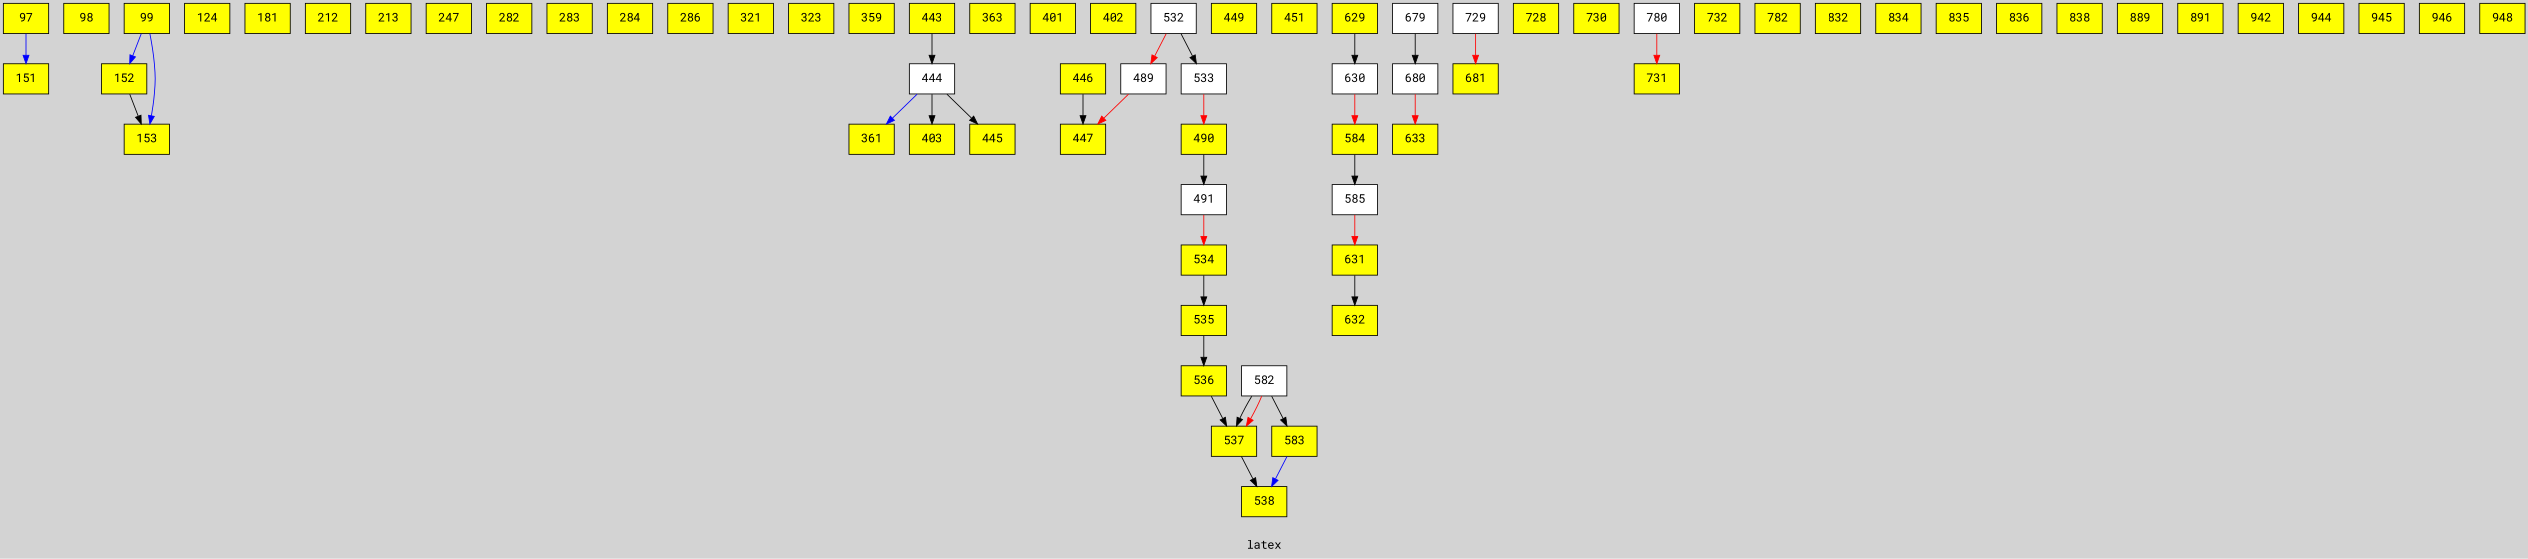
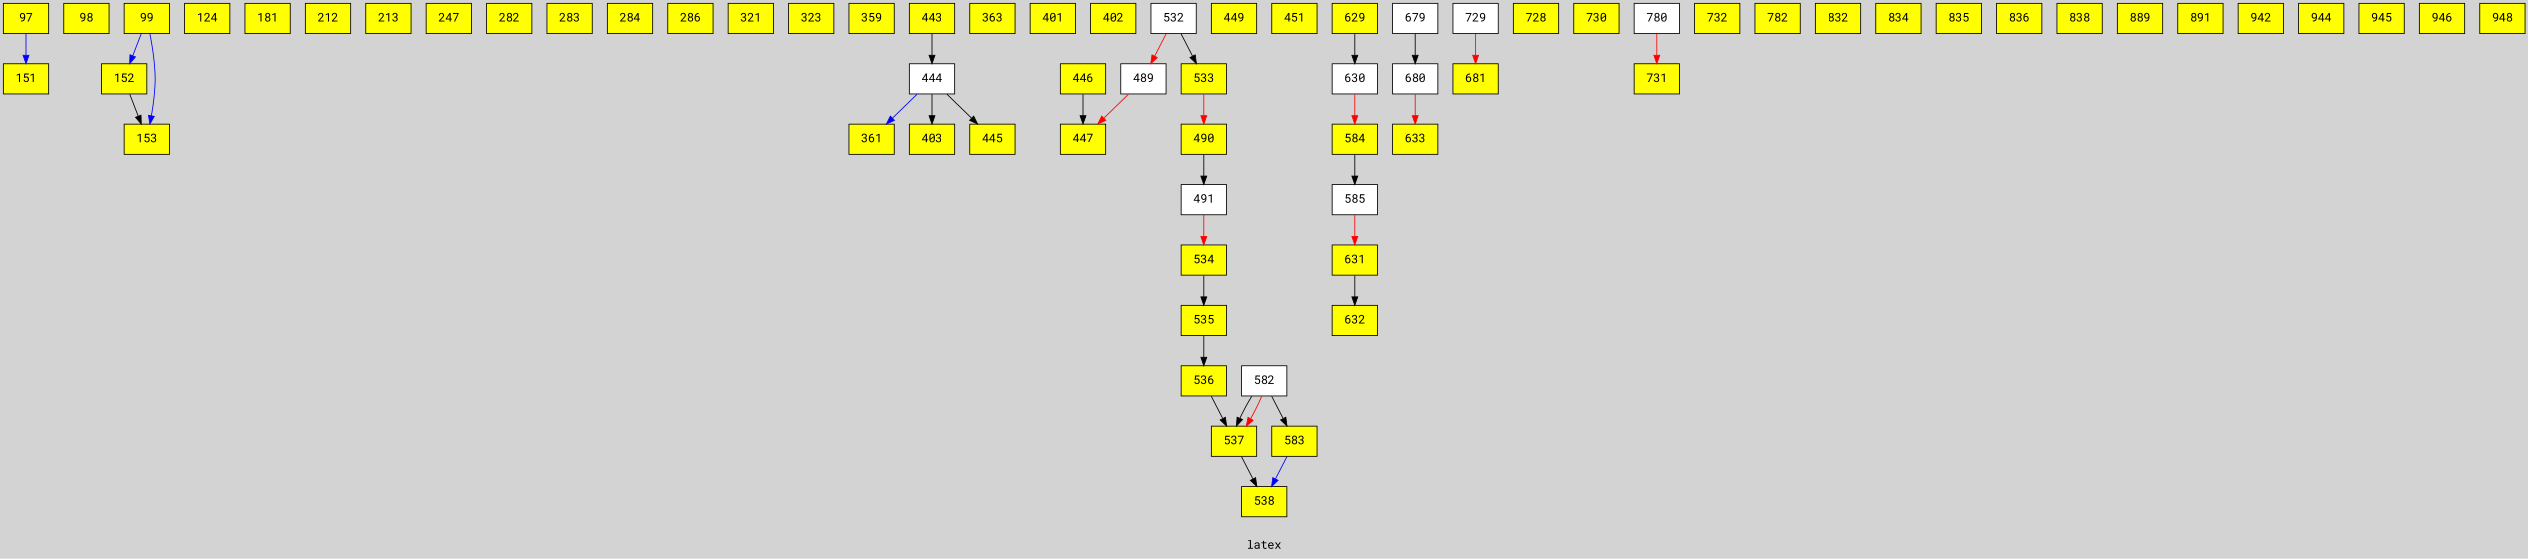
(1204, 79) -> (1204, 79)
